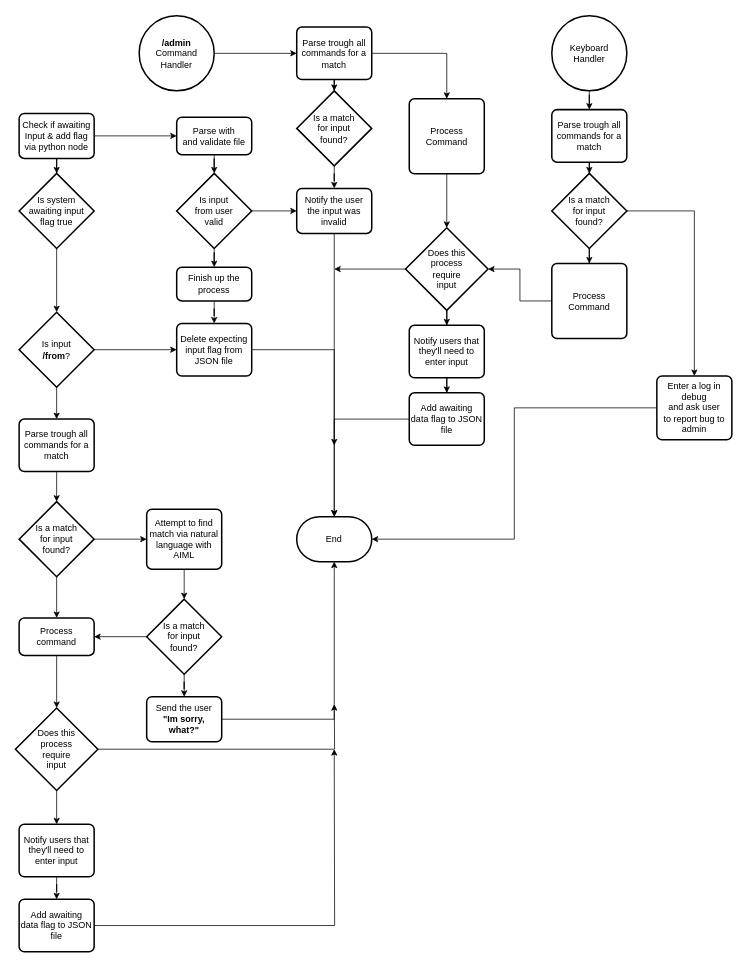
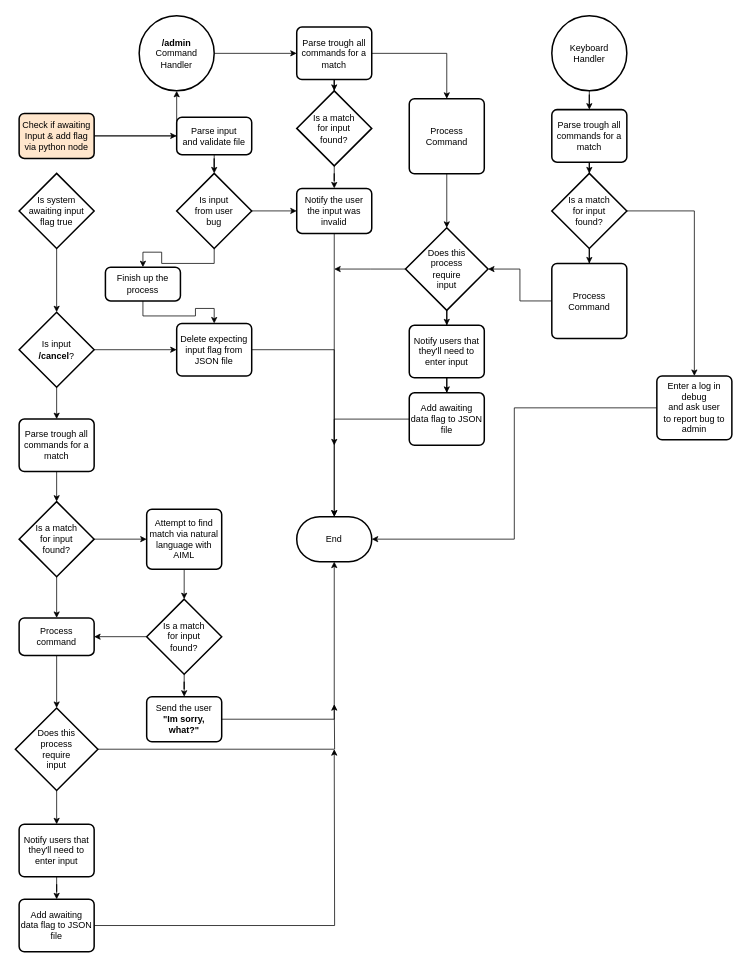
(57, 136) -> (57, 136)
(214, 136) -> (214, 136)
(57, 168) -> (177, 109)
(214, 211) -> (214, 211)
(214, 284) -> (143, 284)
(57, 350) -> (57, 350)
